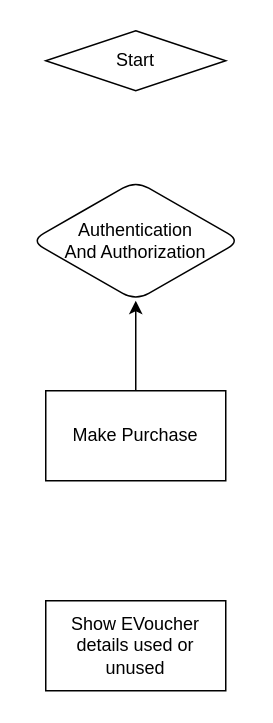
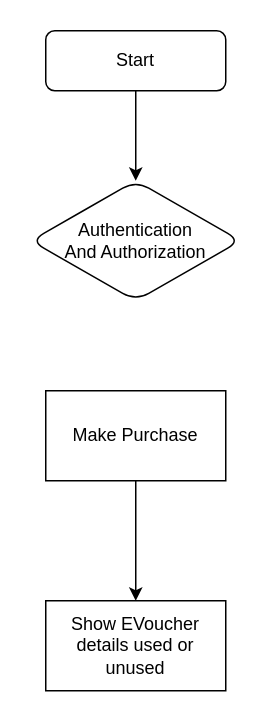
(136, 61) -> (136, 61)
none -> (136, 131)
(136, 351) -> (136, 536)
